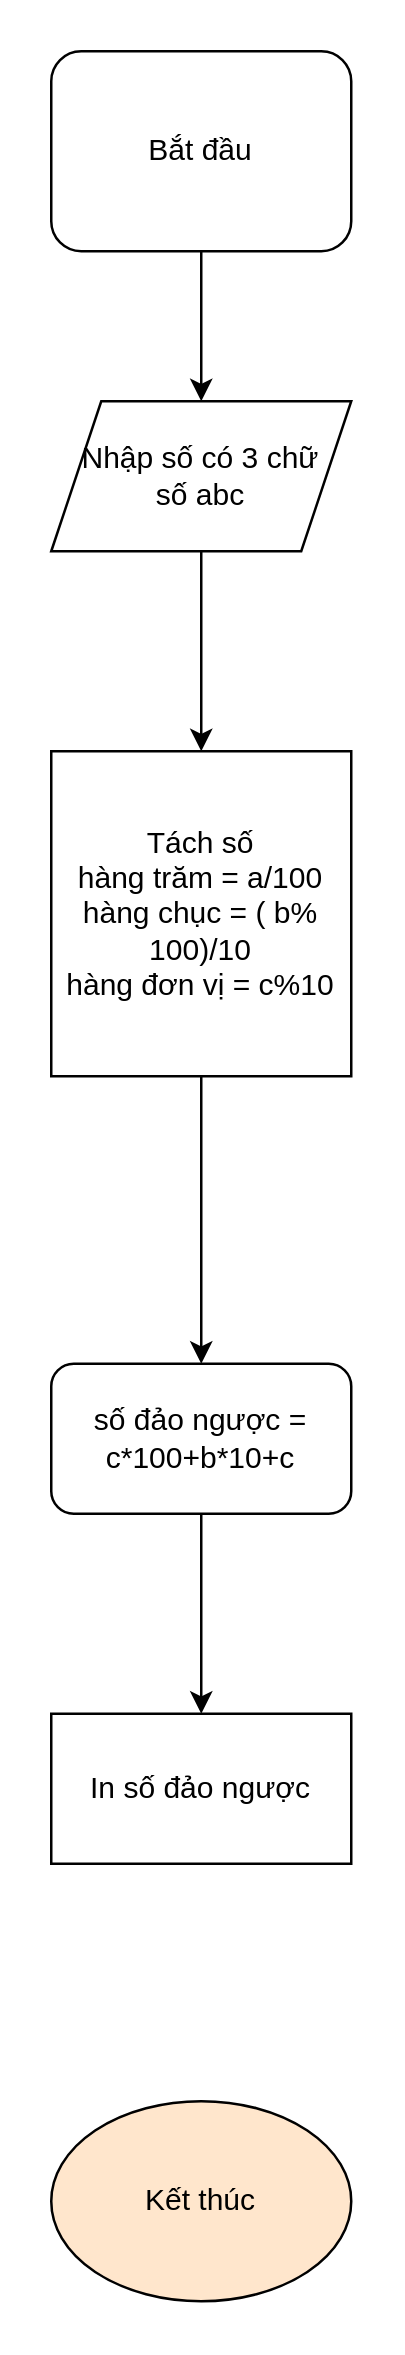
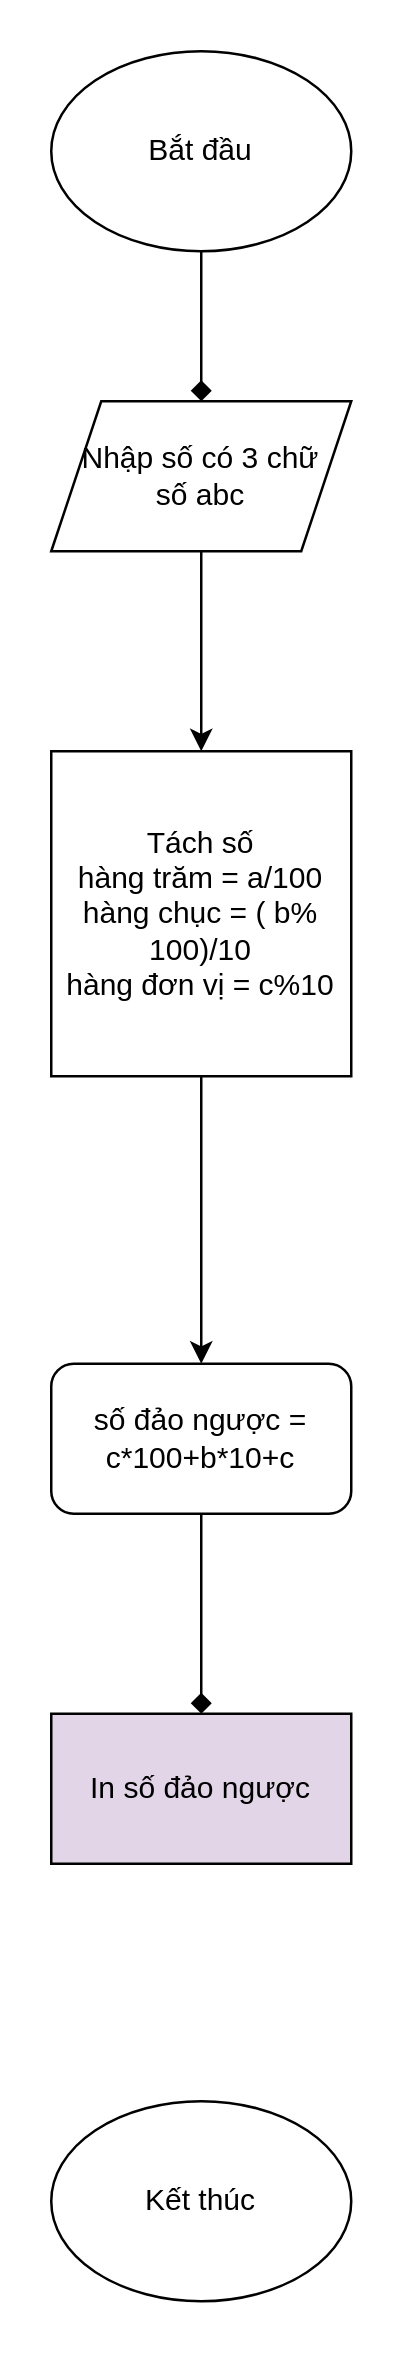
(201, 151) -> (201, 151)
(201, 382) -> (201, 381)
(201, 1694) -> (201, 1693)
(201, 1789) -> (201, 1789)
(201, 2201) -> (201, 2201)
